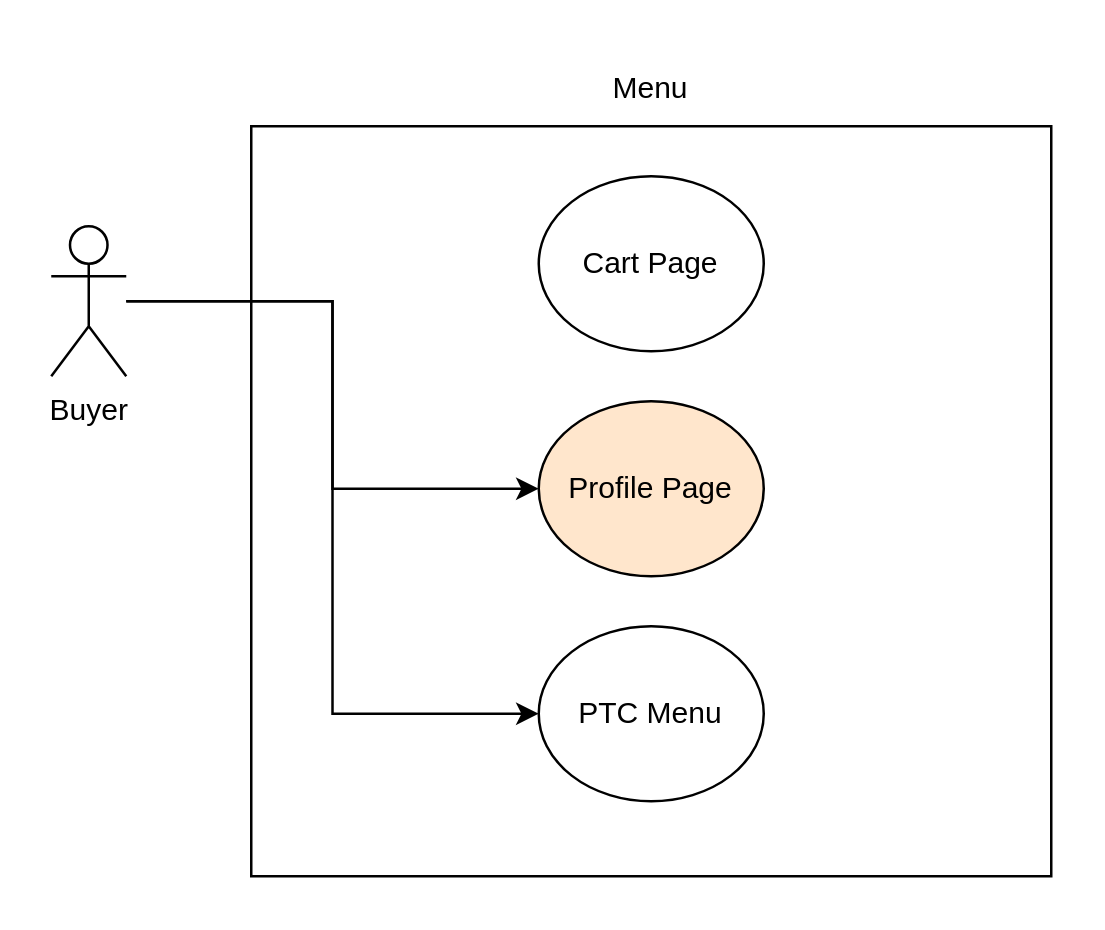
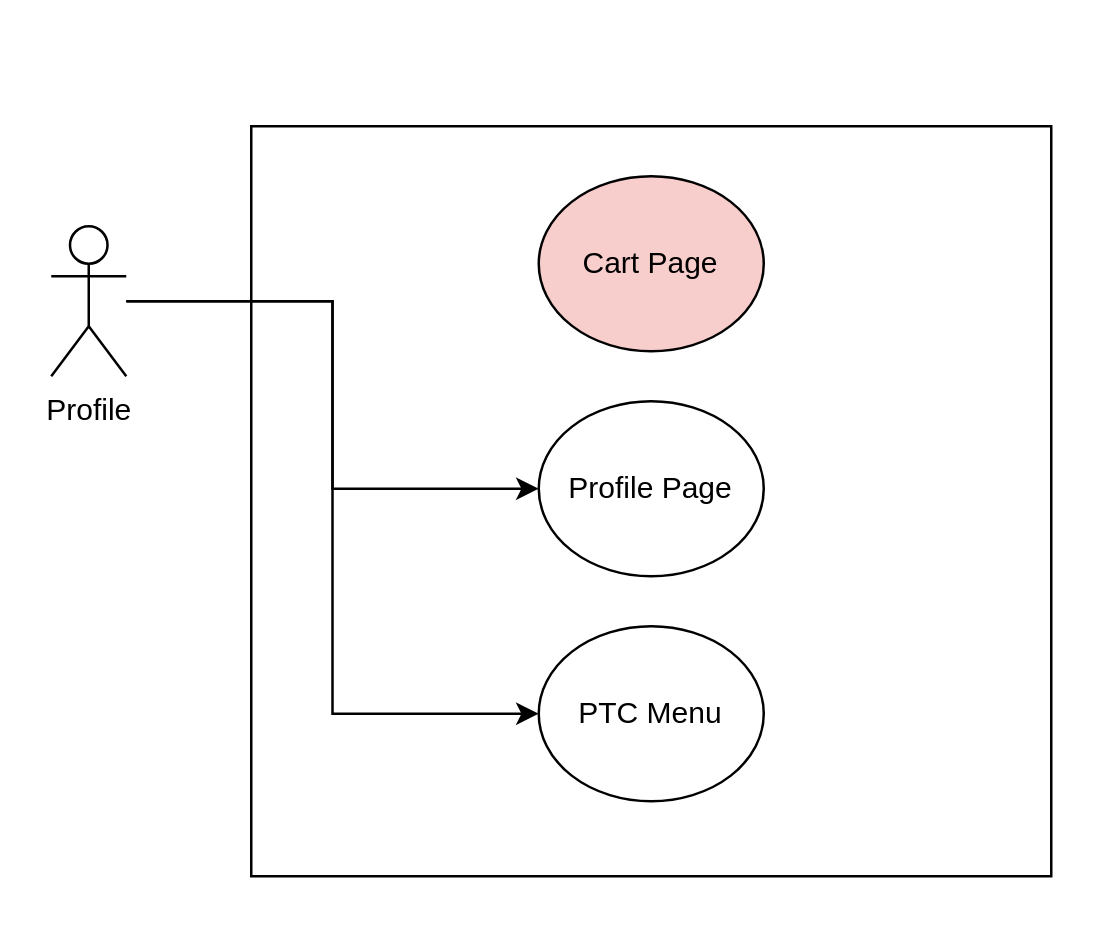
(651, 89) -> none
(651, 264) -> (651, 264)
(90, 412) -> (90, 412)
(651, 489) -> (651, 489)
